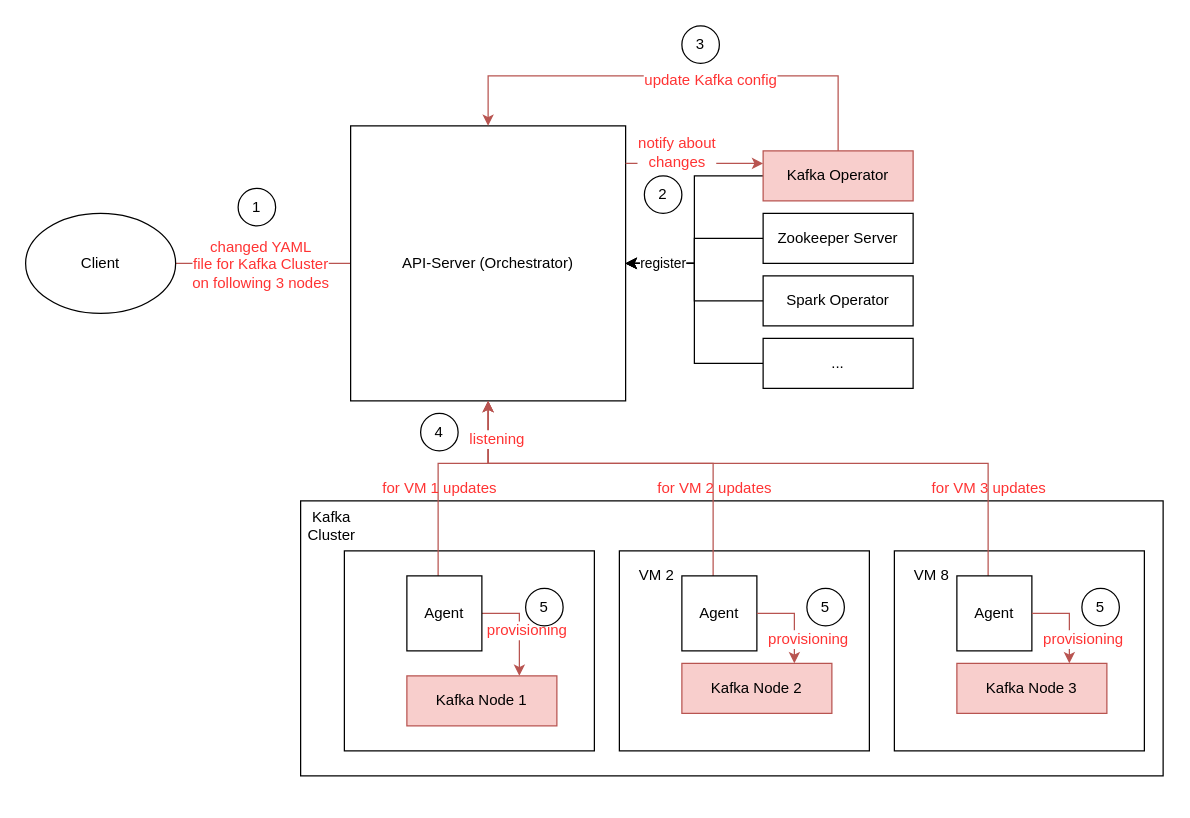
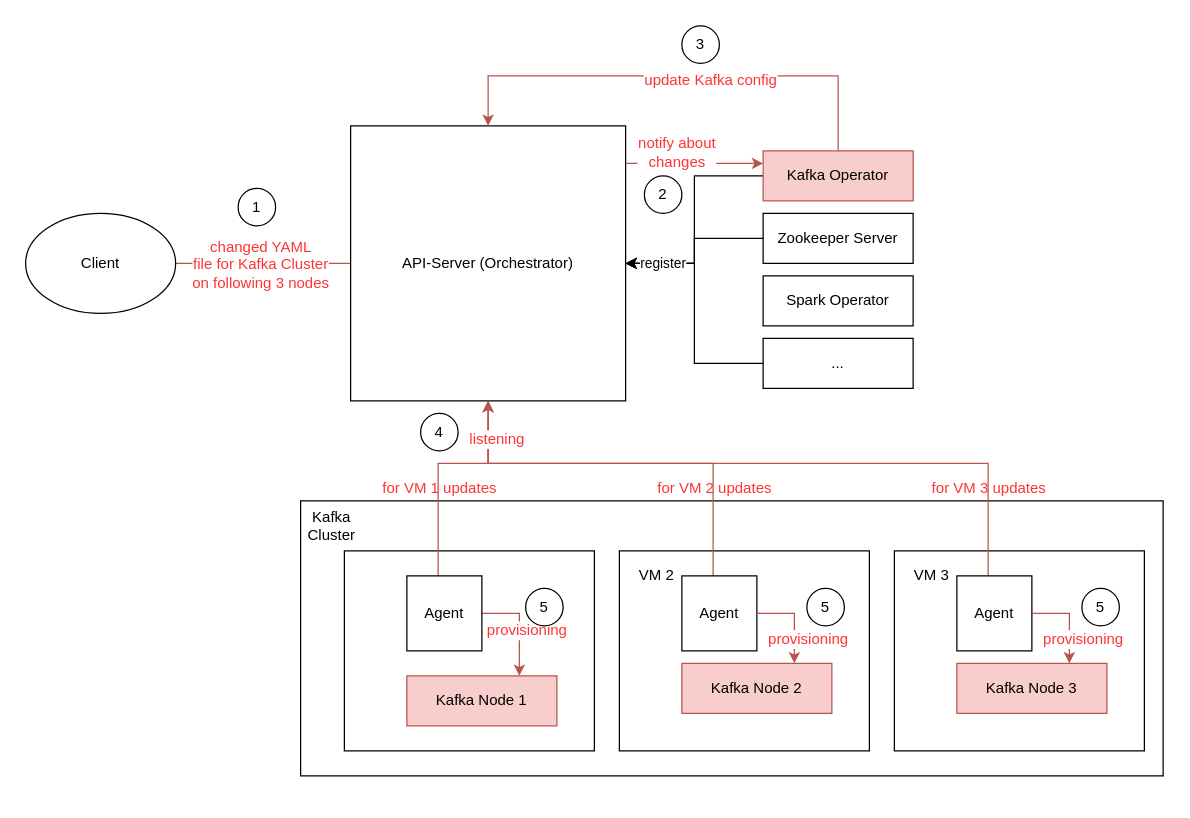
(730, 301) -> none
(932, 576) -> (932, 576)
